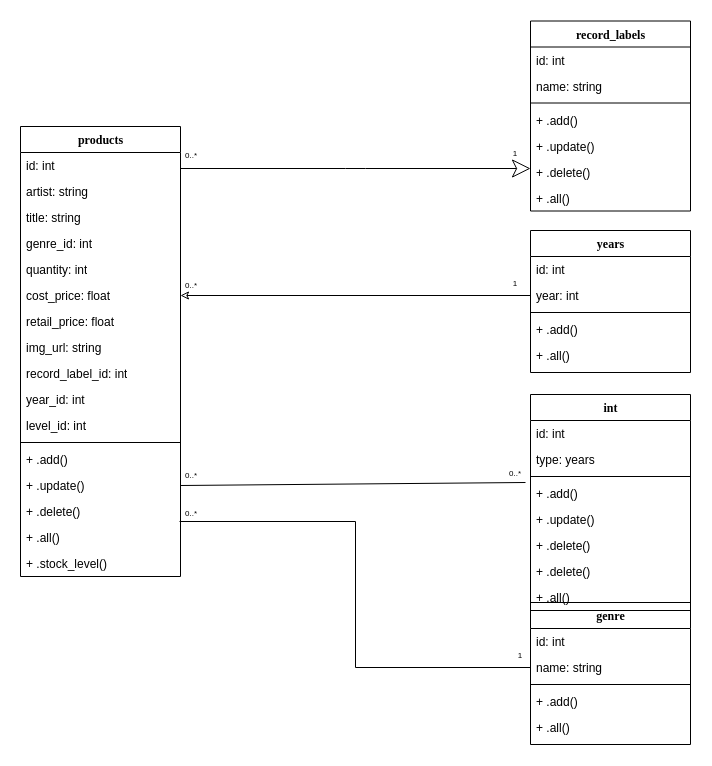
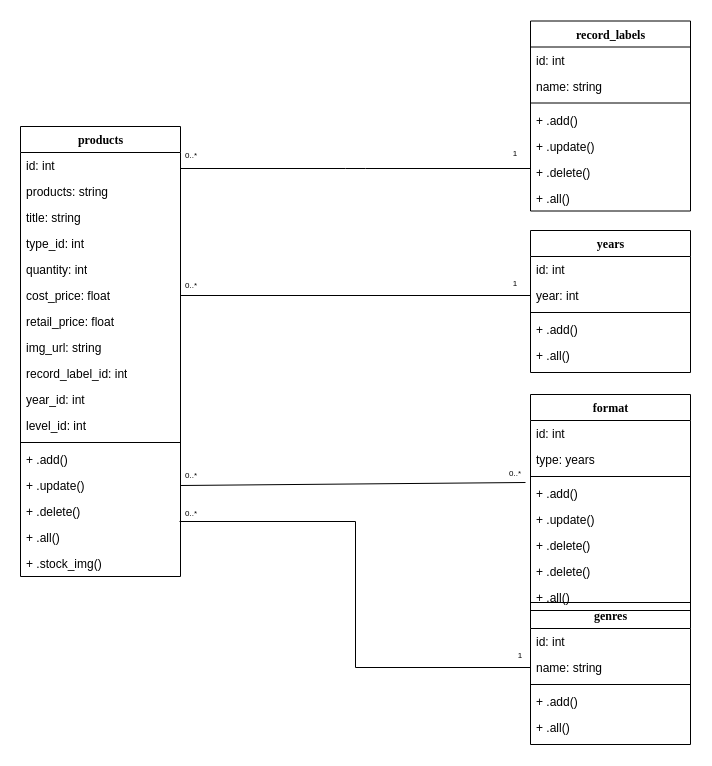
(515, 169) -> (521, 169)
(67, 193) -> (76, 193)
(64, 245) -> (61, 245)
(189, 296) -> (187, 296)
(611, 409) -> (611, 409)
(74, 565) -> (69, 565)
(611, 617) -> (611, 617)
